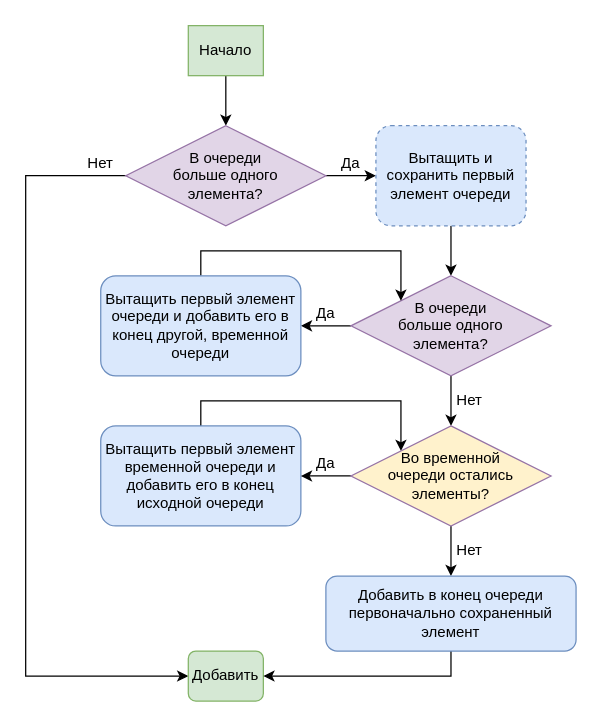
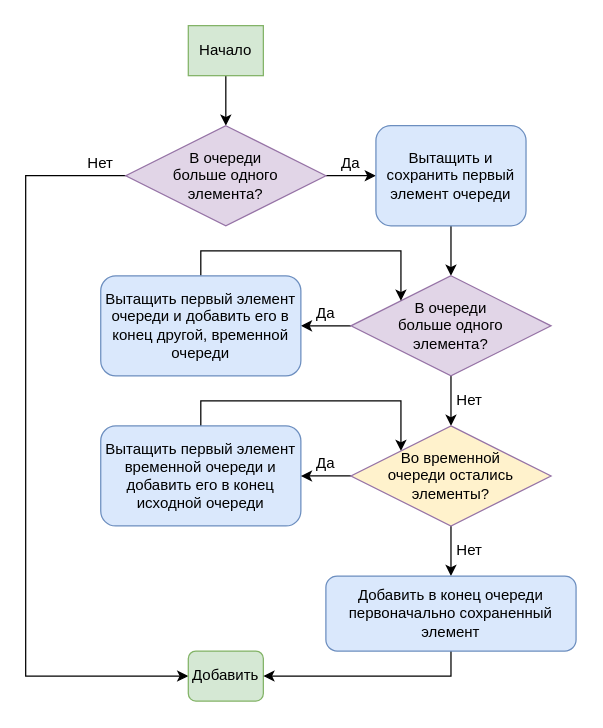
(451, 176) -> (451, 176)
